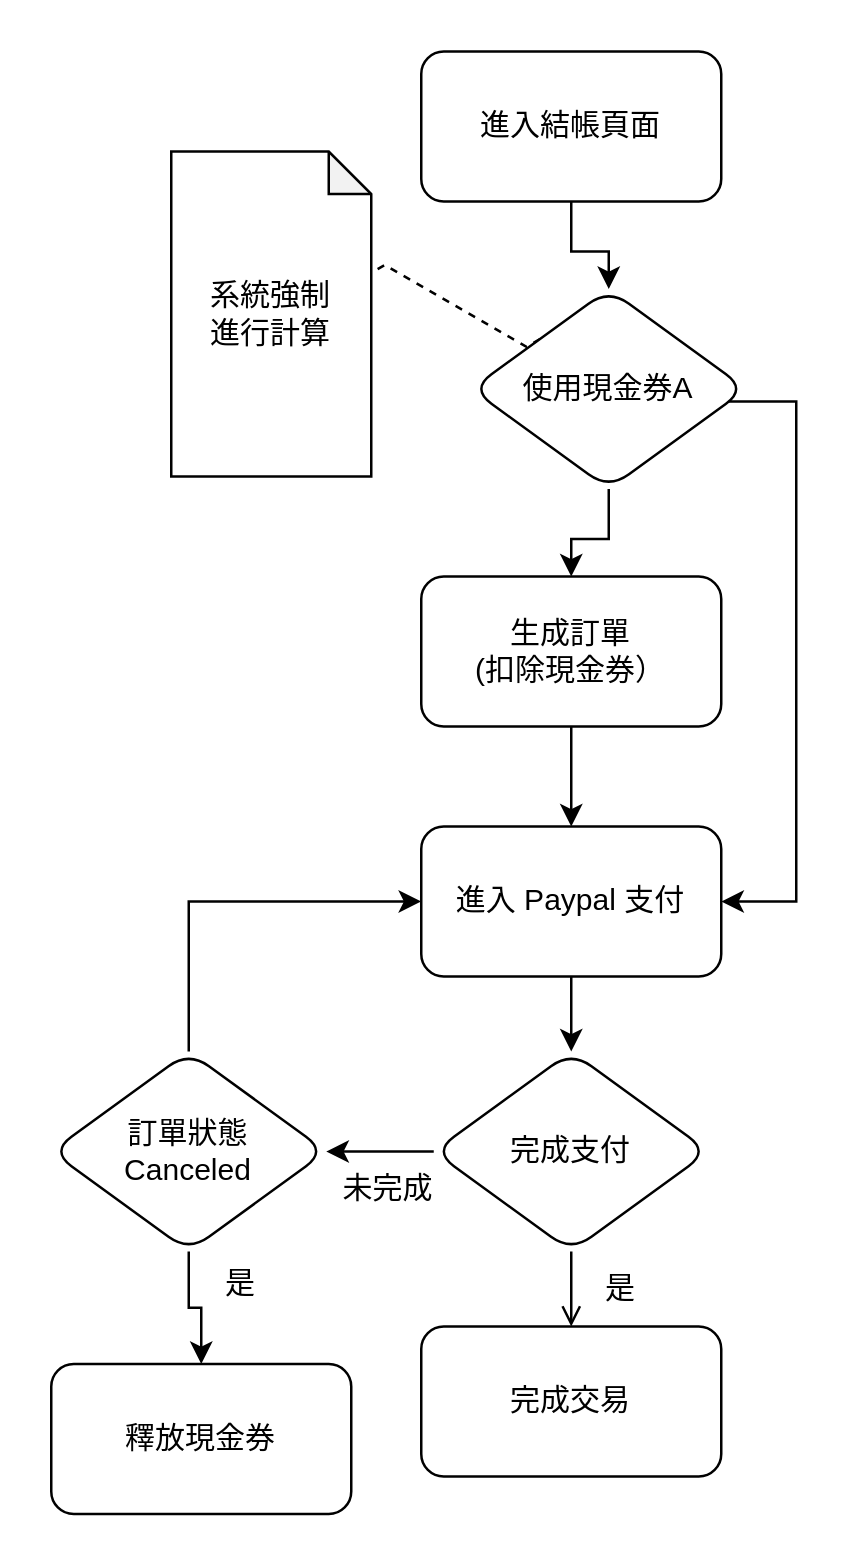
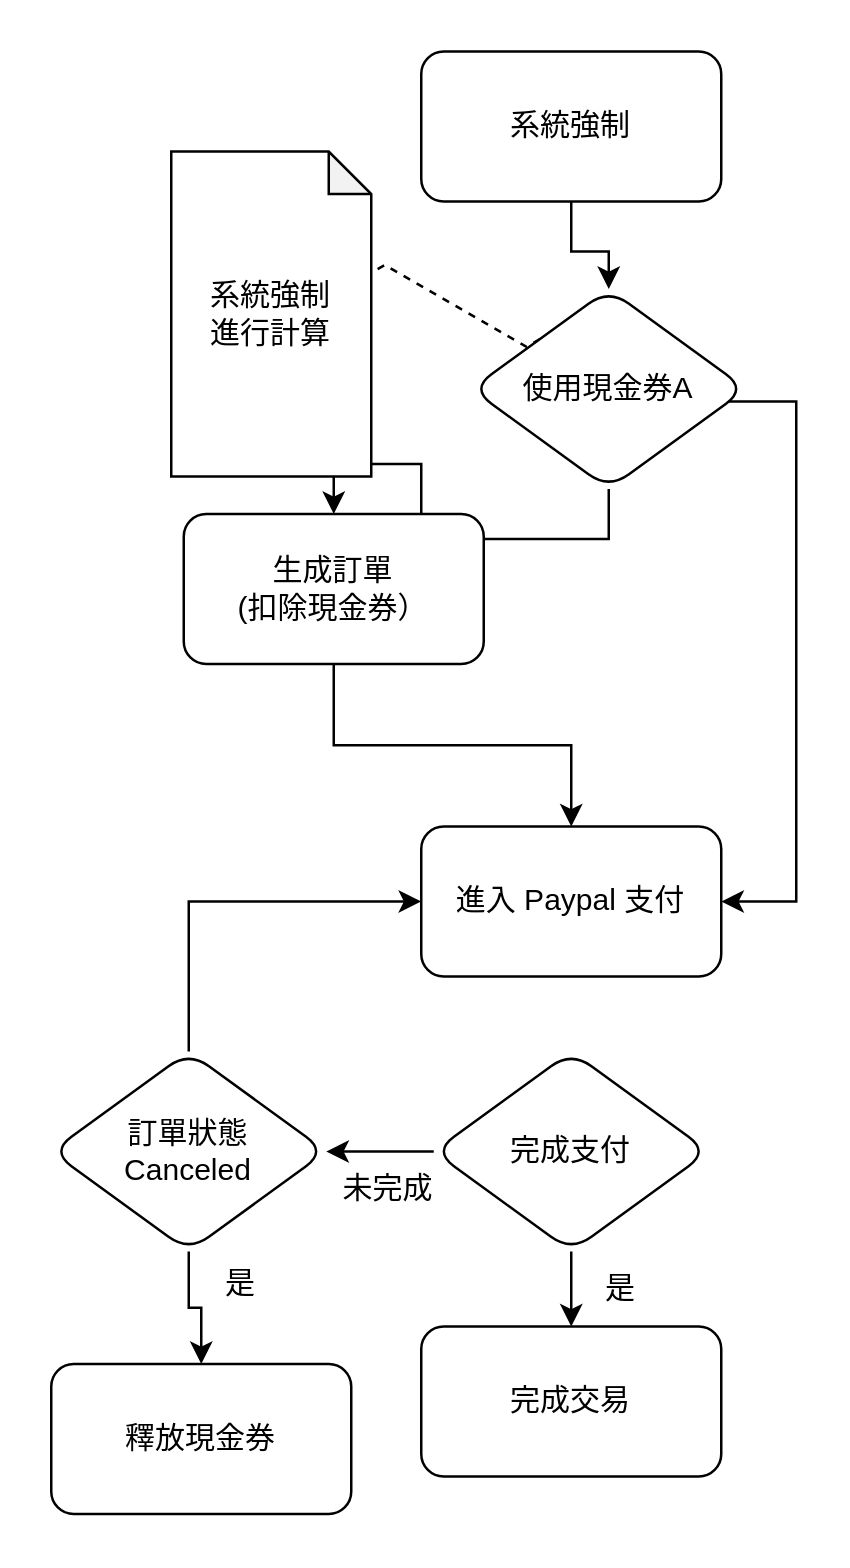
(571, 126) -> (571, 126)
(571, 651) -> (334, 589)
(571, 1022) -> none
(571, 1312) -> (571, 1308)
